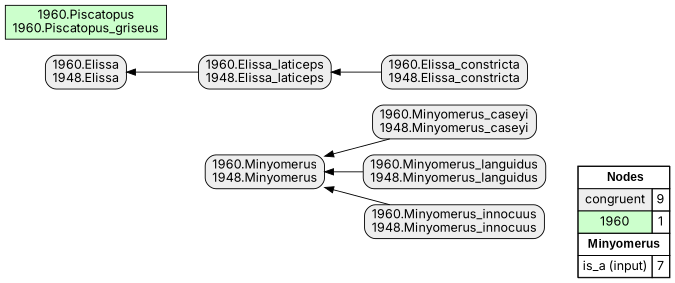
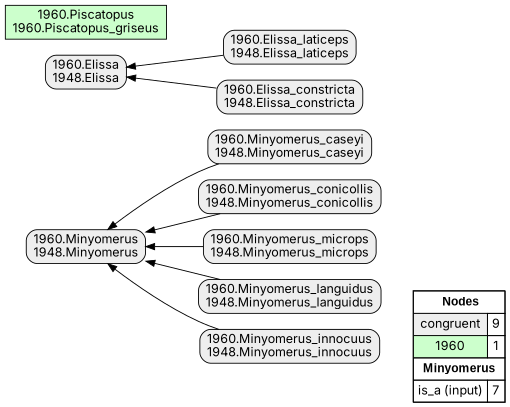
(361, 72) -> (176, 83)
none -> (290, 197)
none -> (290, 247)
